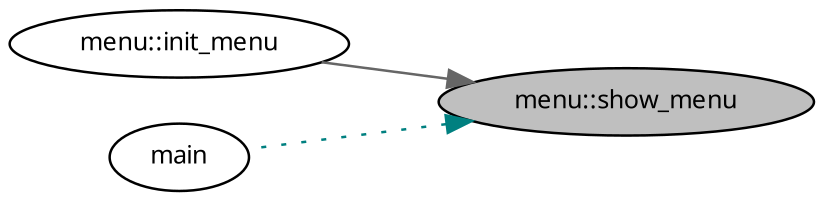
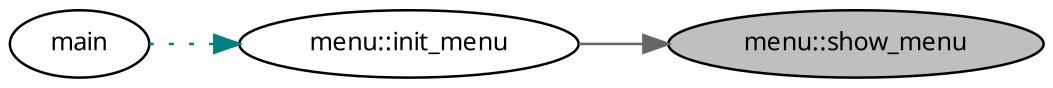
(347, 137) -> (182, 44)
